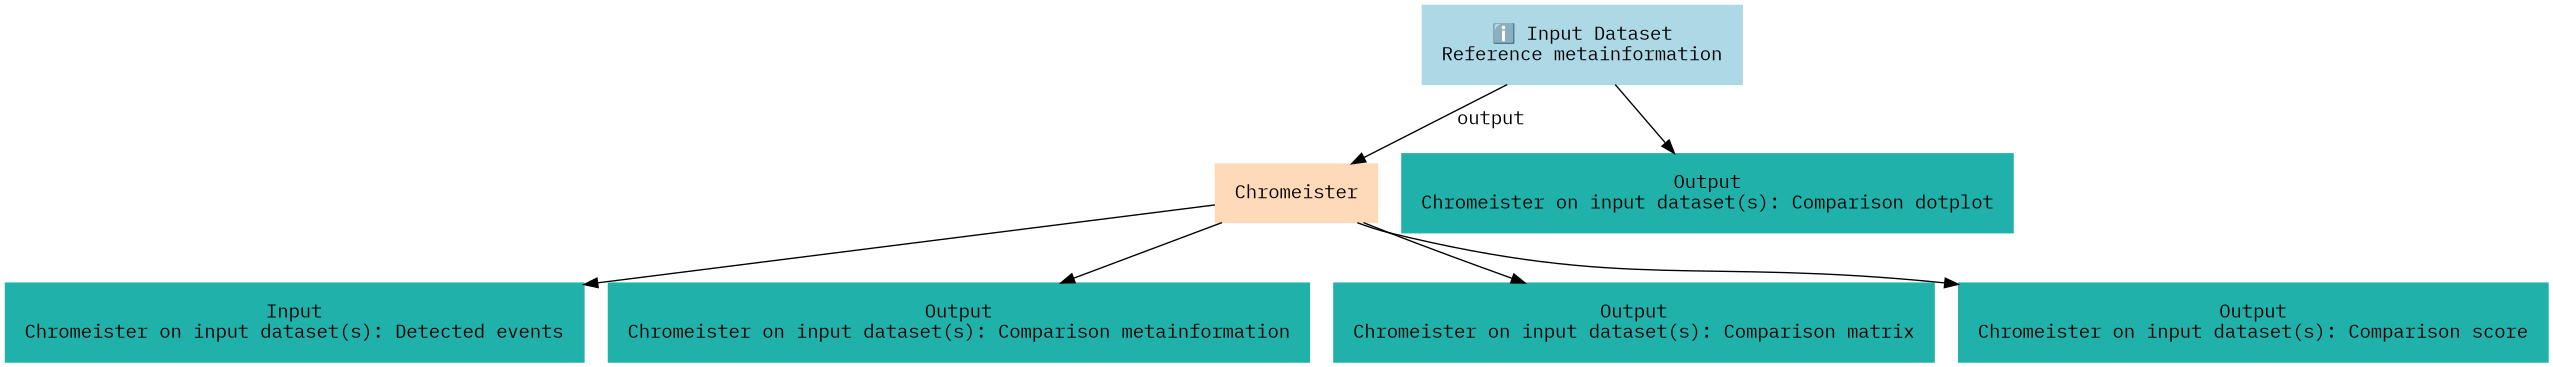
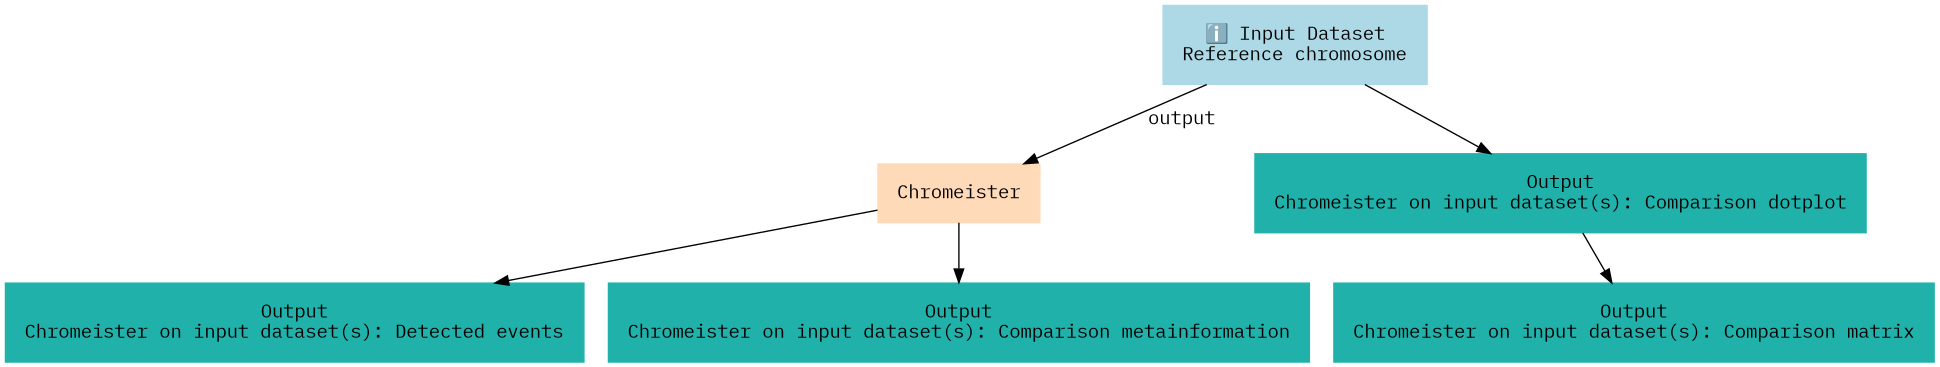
(1582, 45) -> (1295, 45)
(1441, 253) -> (1594, 252)
(295, 323) -> (295, 323)
(2253, 323) -> none
